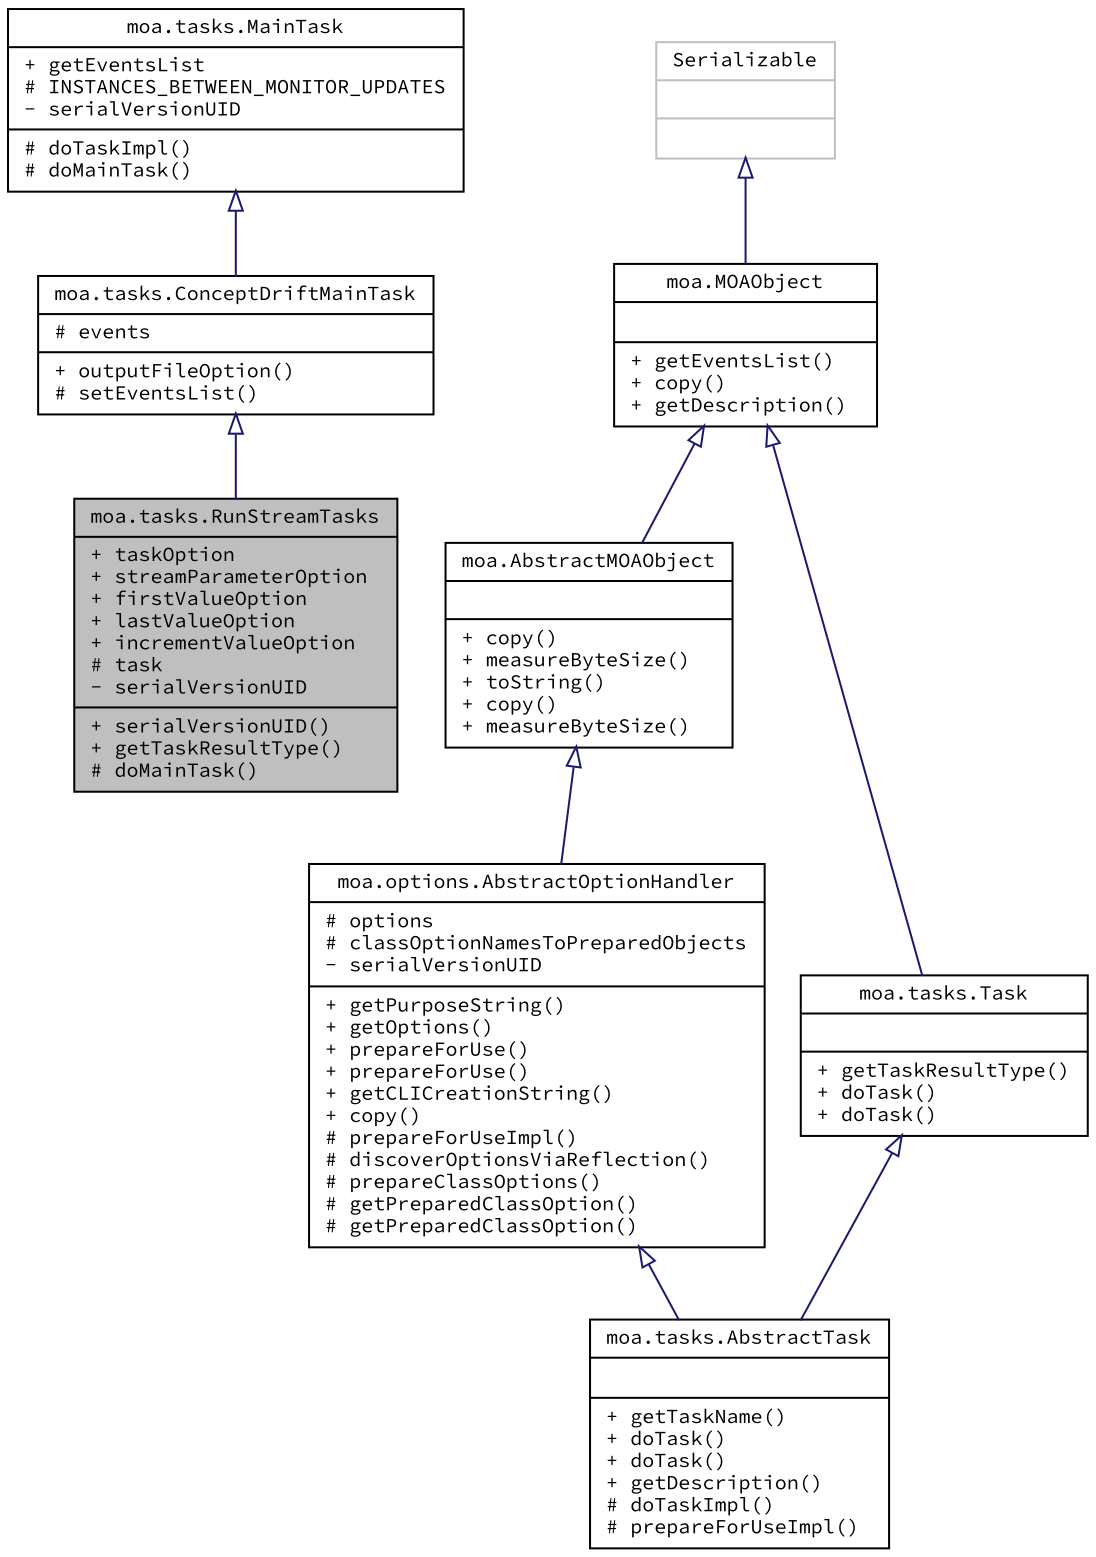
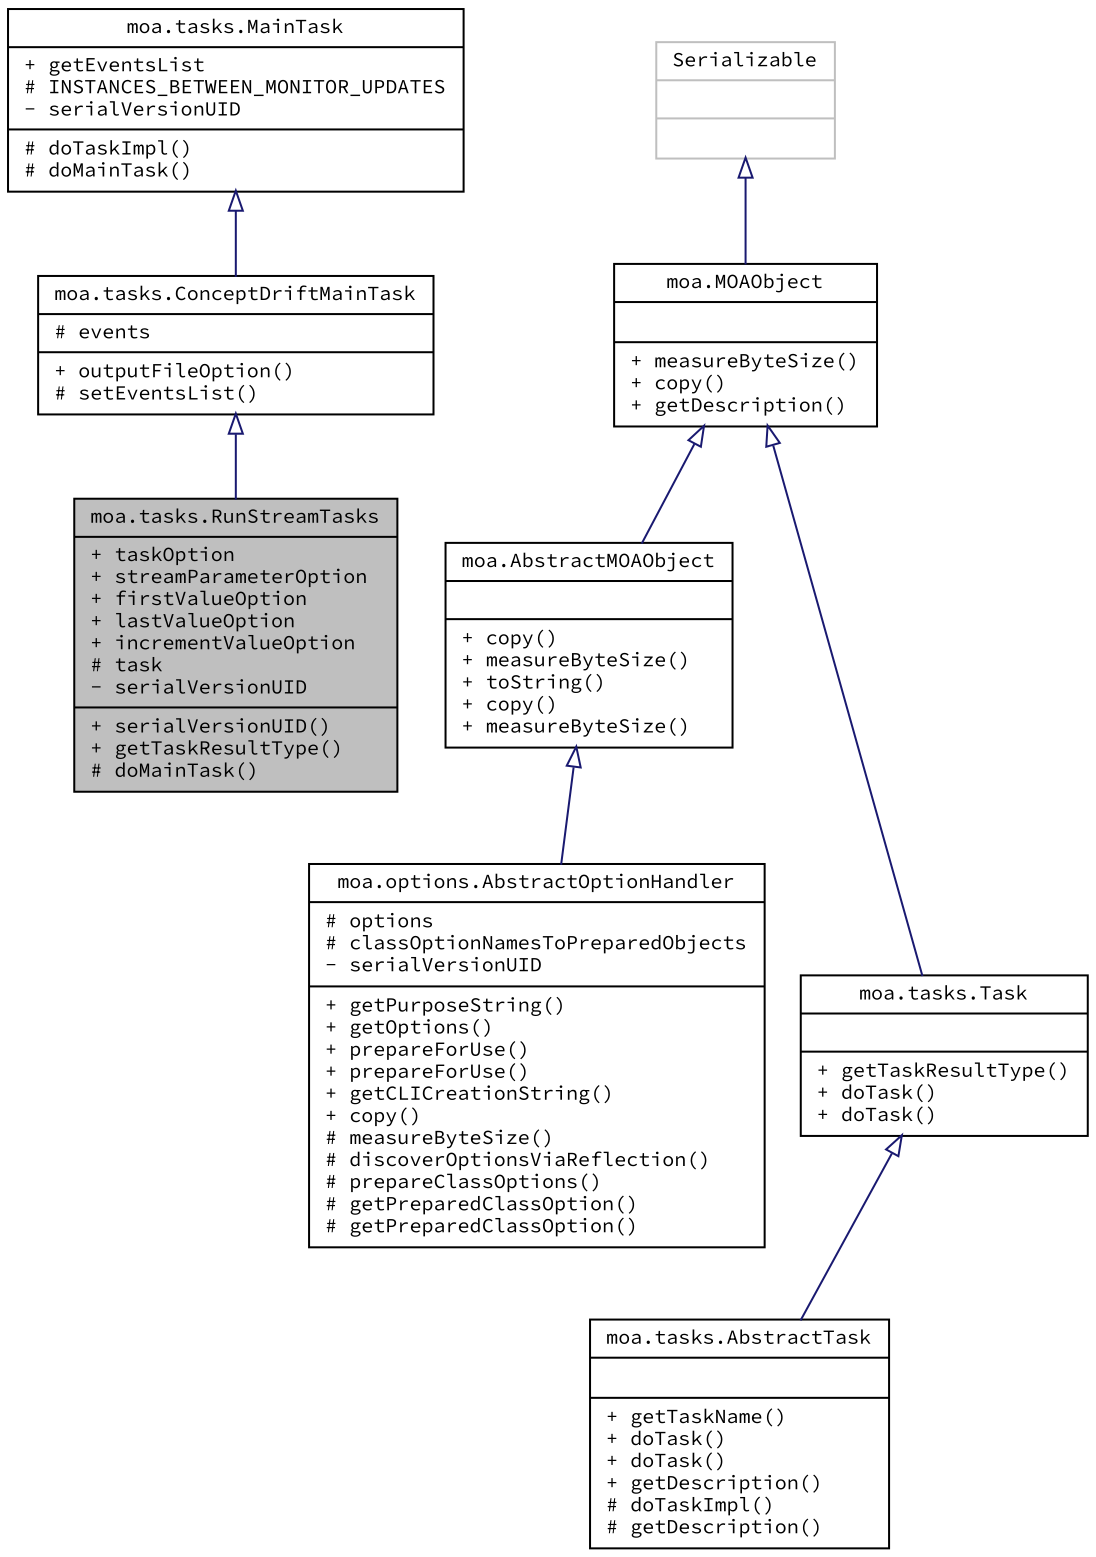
(734, 361) -> (746, 361)
(453, 1138) -> (441, 1138)
(664, 1292) -> none
(734, 1527) -> (715, 1527)
